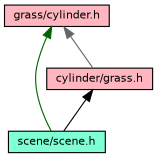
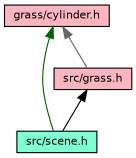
(100, 79) -> (93, 79)
(57, 142) -> (57, 142)
